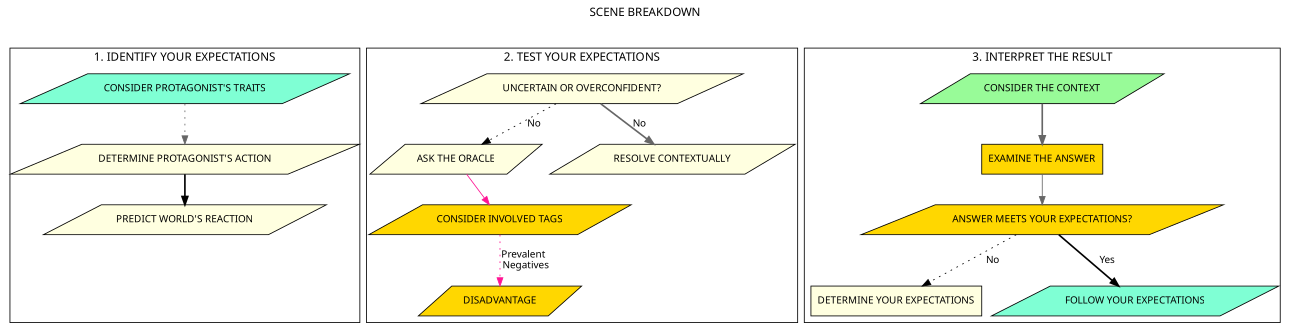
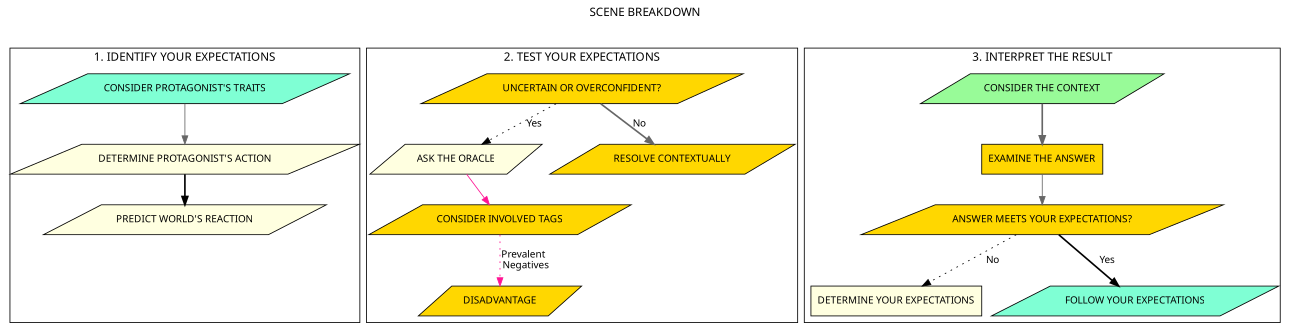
(582, 89) -> (582, 89)
(185, 120) -> (185, 120)
(534, 124) -> (534, 124)
(672, 159) -> (672, 159)
